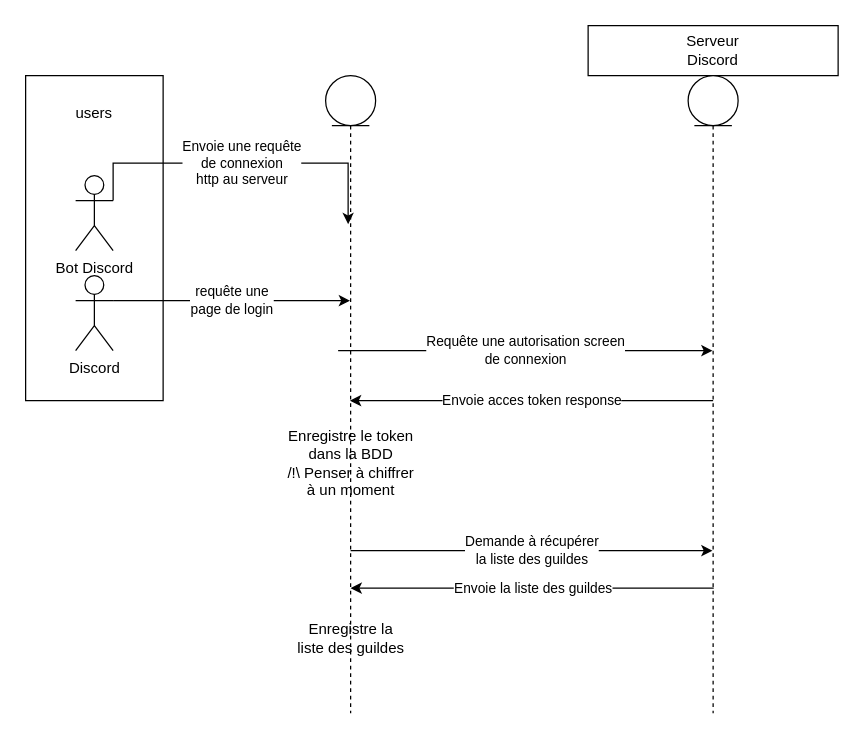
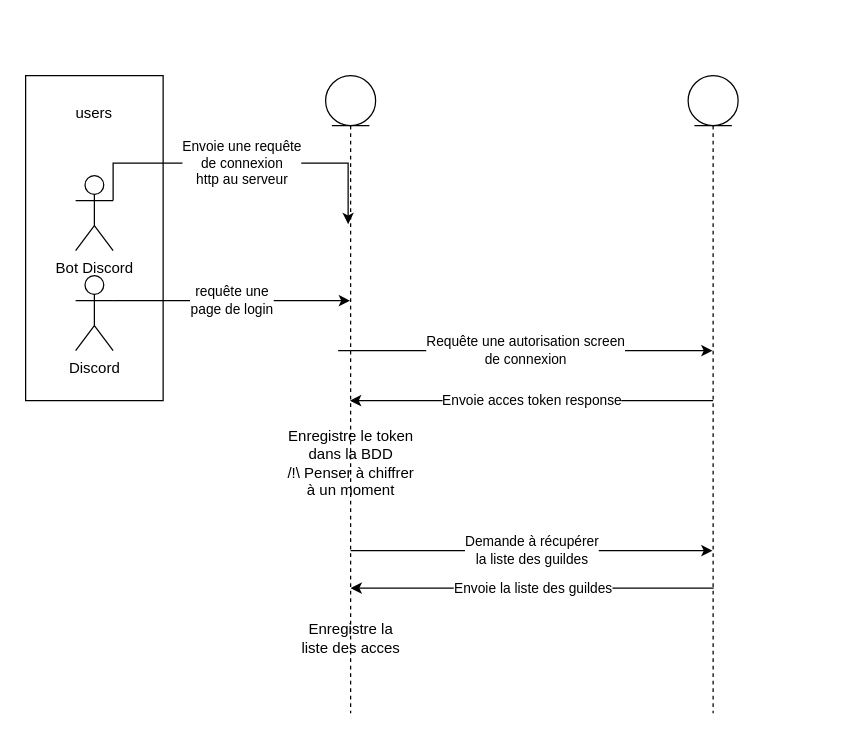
(713, 51) -> none
(351, 638) -> (351, 638)
